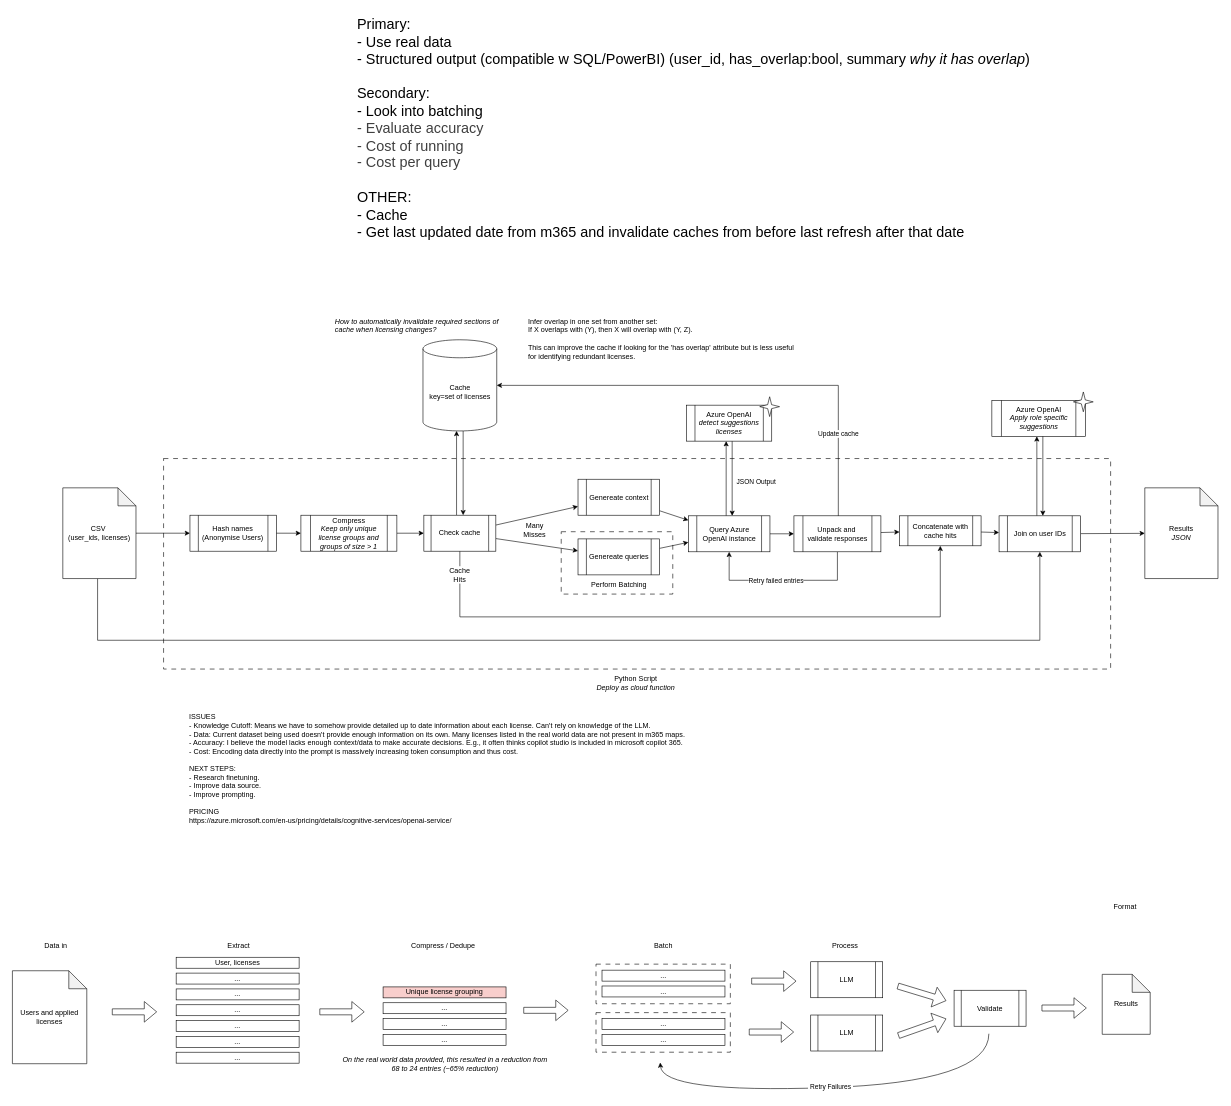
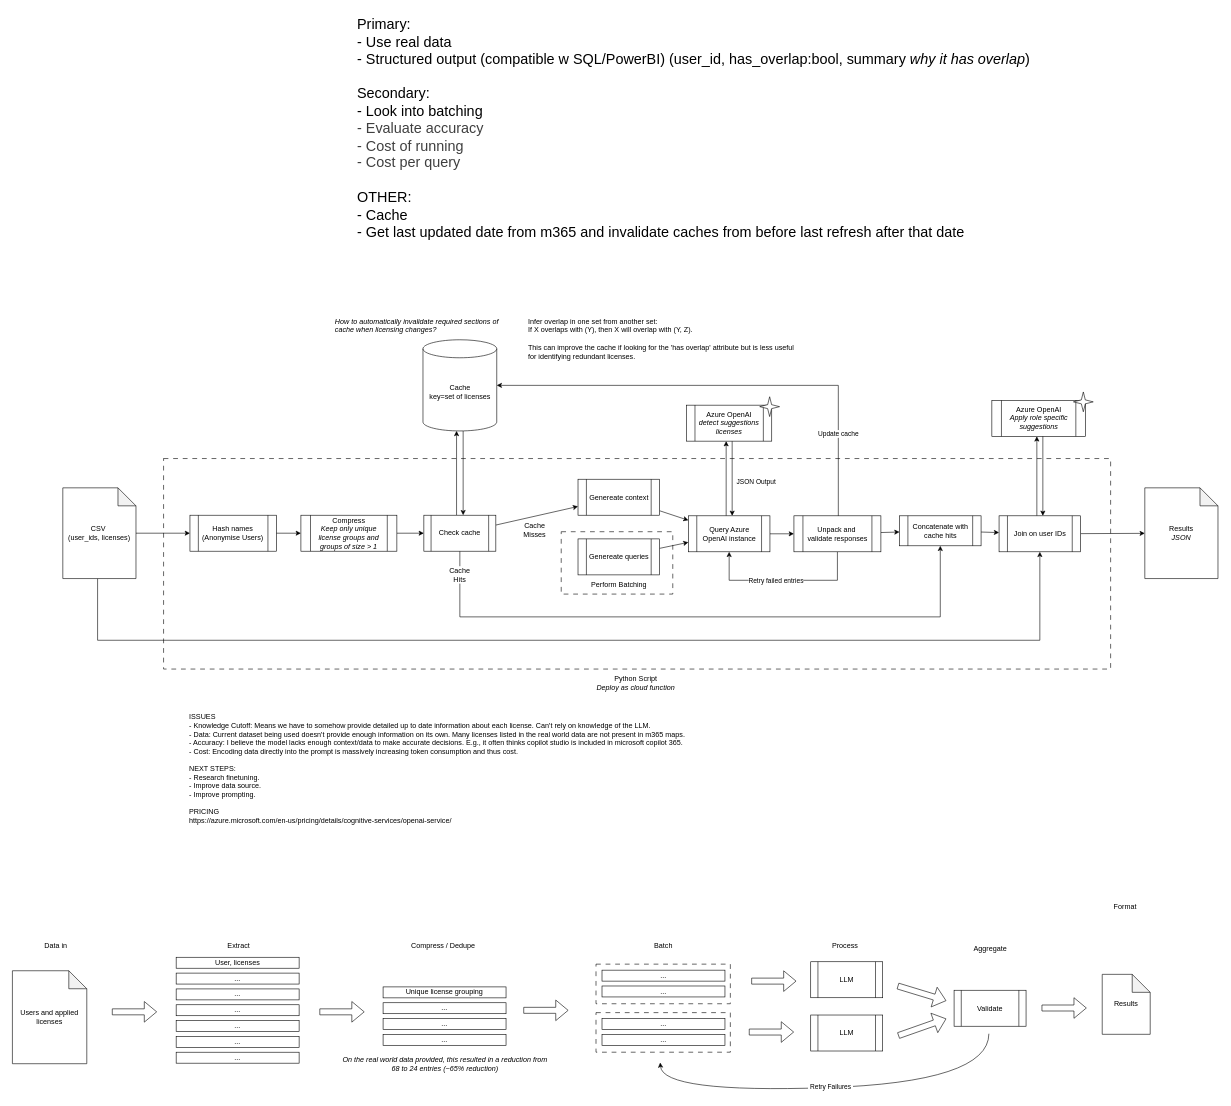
(535, 531) -> (535, 531)
(537, 545) -> none
none -> (990, 949)
(445, 993) -> (445, 993)
